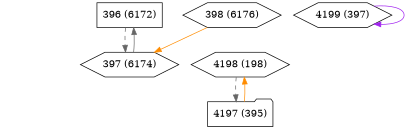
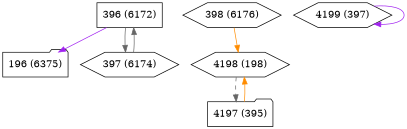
(125, 36) -> (125, 36)
(184, 38) -> (236, 37)
none -> (35, 65)
